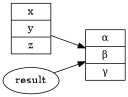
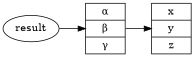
(65, 41) -> (135, 29)
